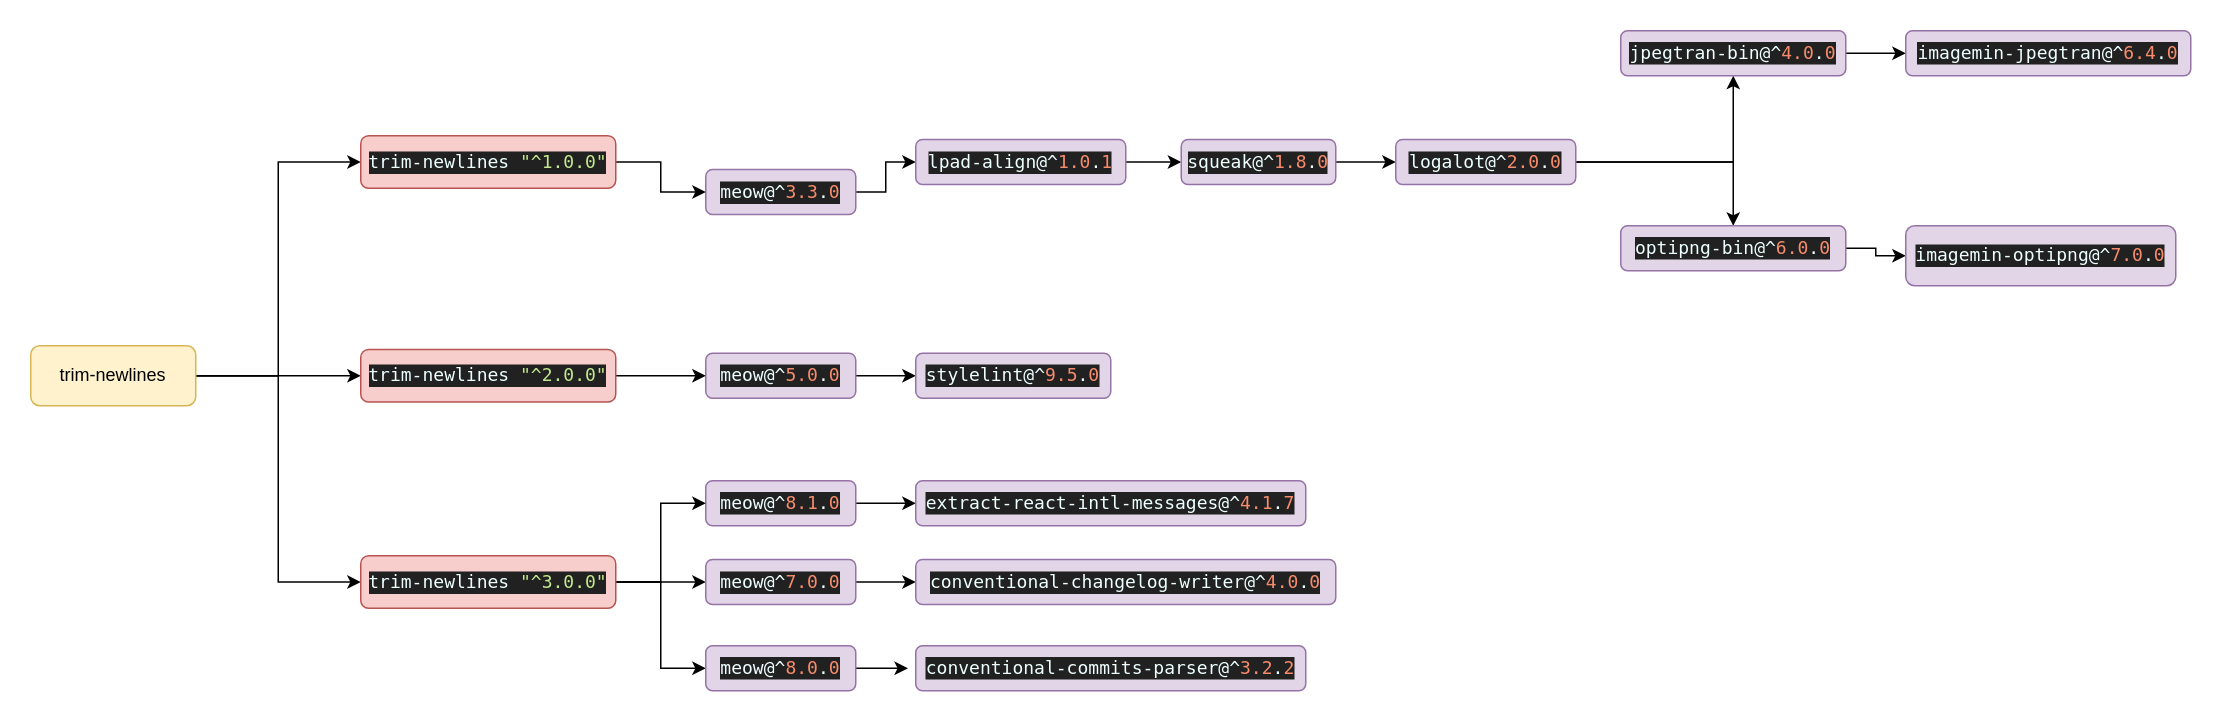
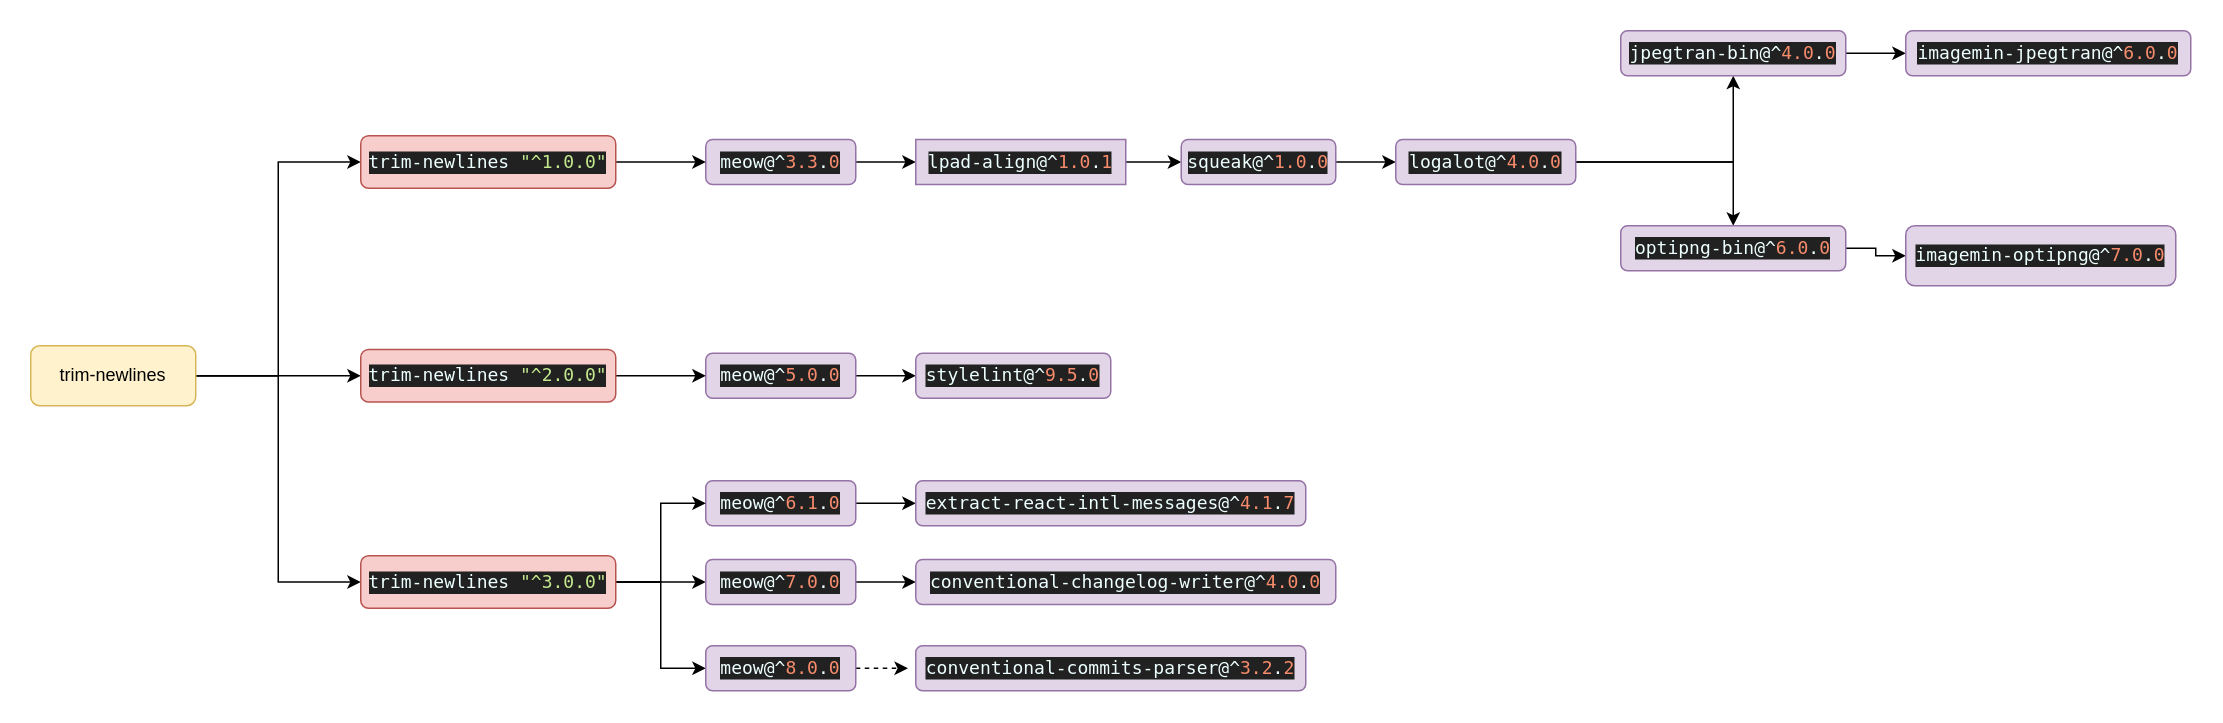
(2048, 53) -> (2048, 53)
(1021, 162) -> (1021, 162)
(1259, 163) -> (1259, 163)
(1486, 163) -> (1486, 163)
(781, 192) -> (781, 162)
(781, 503) -> (781, 503)
(878, 668) -> (878, 668)
